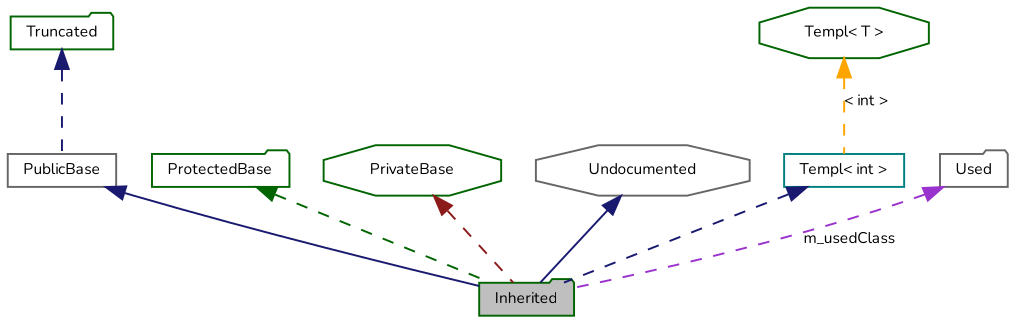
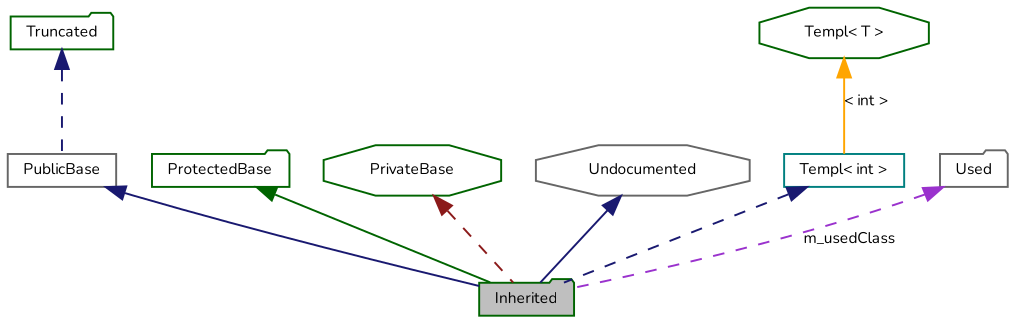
(844, 116) -> (844, 116)
(383, 238) -> (383, 238)
